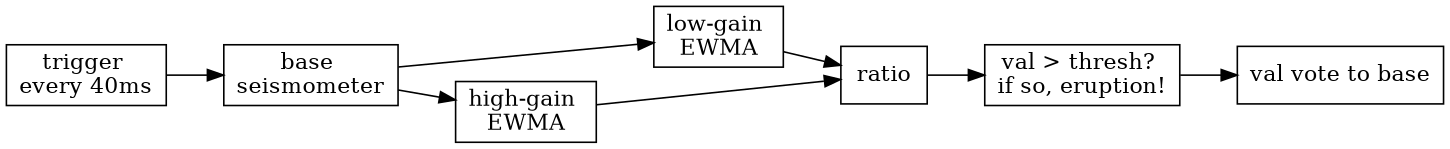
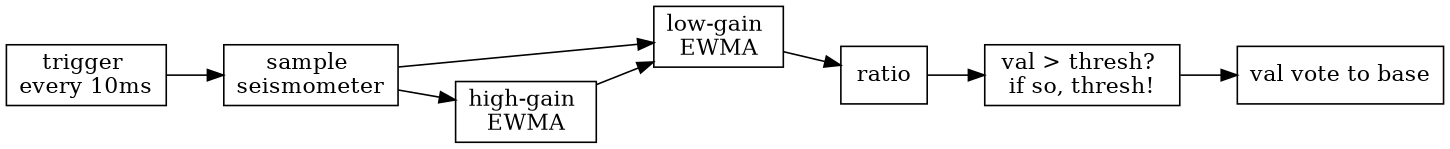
(86, 75) -> (86, 75)
(311, 75) -> (311, 75)
(1082, 75) -> (1082, 75)
(710, 93) -> (618, 76)
